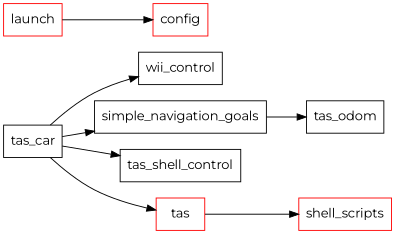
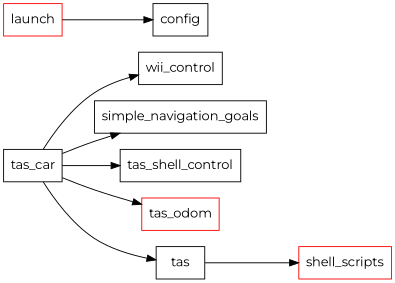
(180, 20) -> (180, 20)
(282, 117) -> (97, 191)
(345, 117) -> (180, 214)
(180, 214) -> (180, 263)
